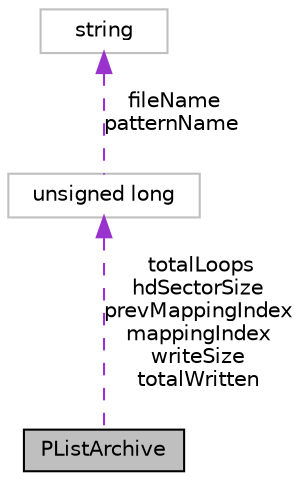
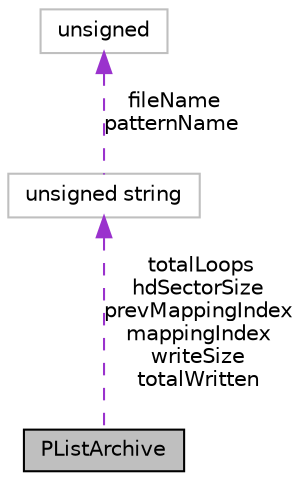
(104, 31) -> (104, 31)
(104, 196) -> (104, 196)
